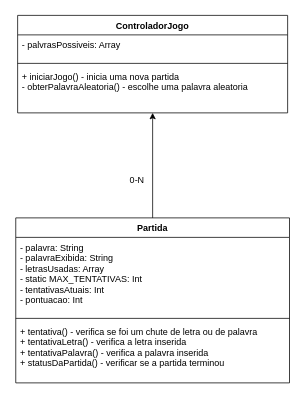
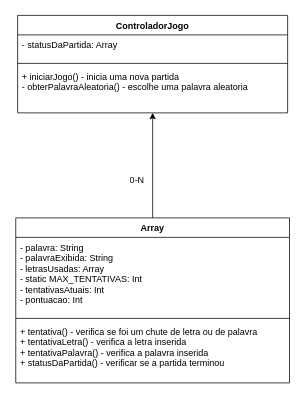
(78, 45) -> (78, 45)
(152, 228) -> (152, 228)
